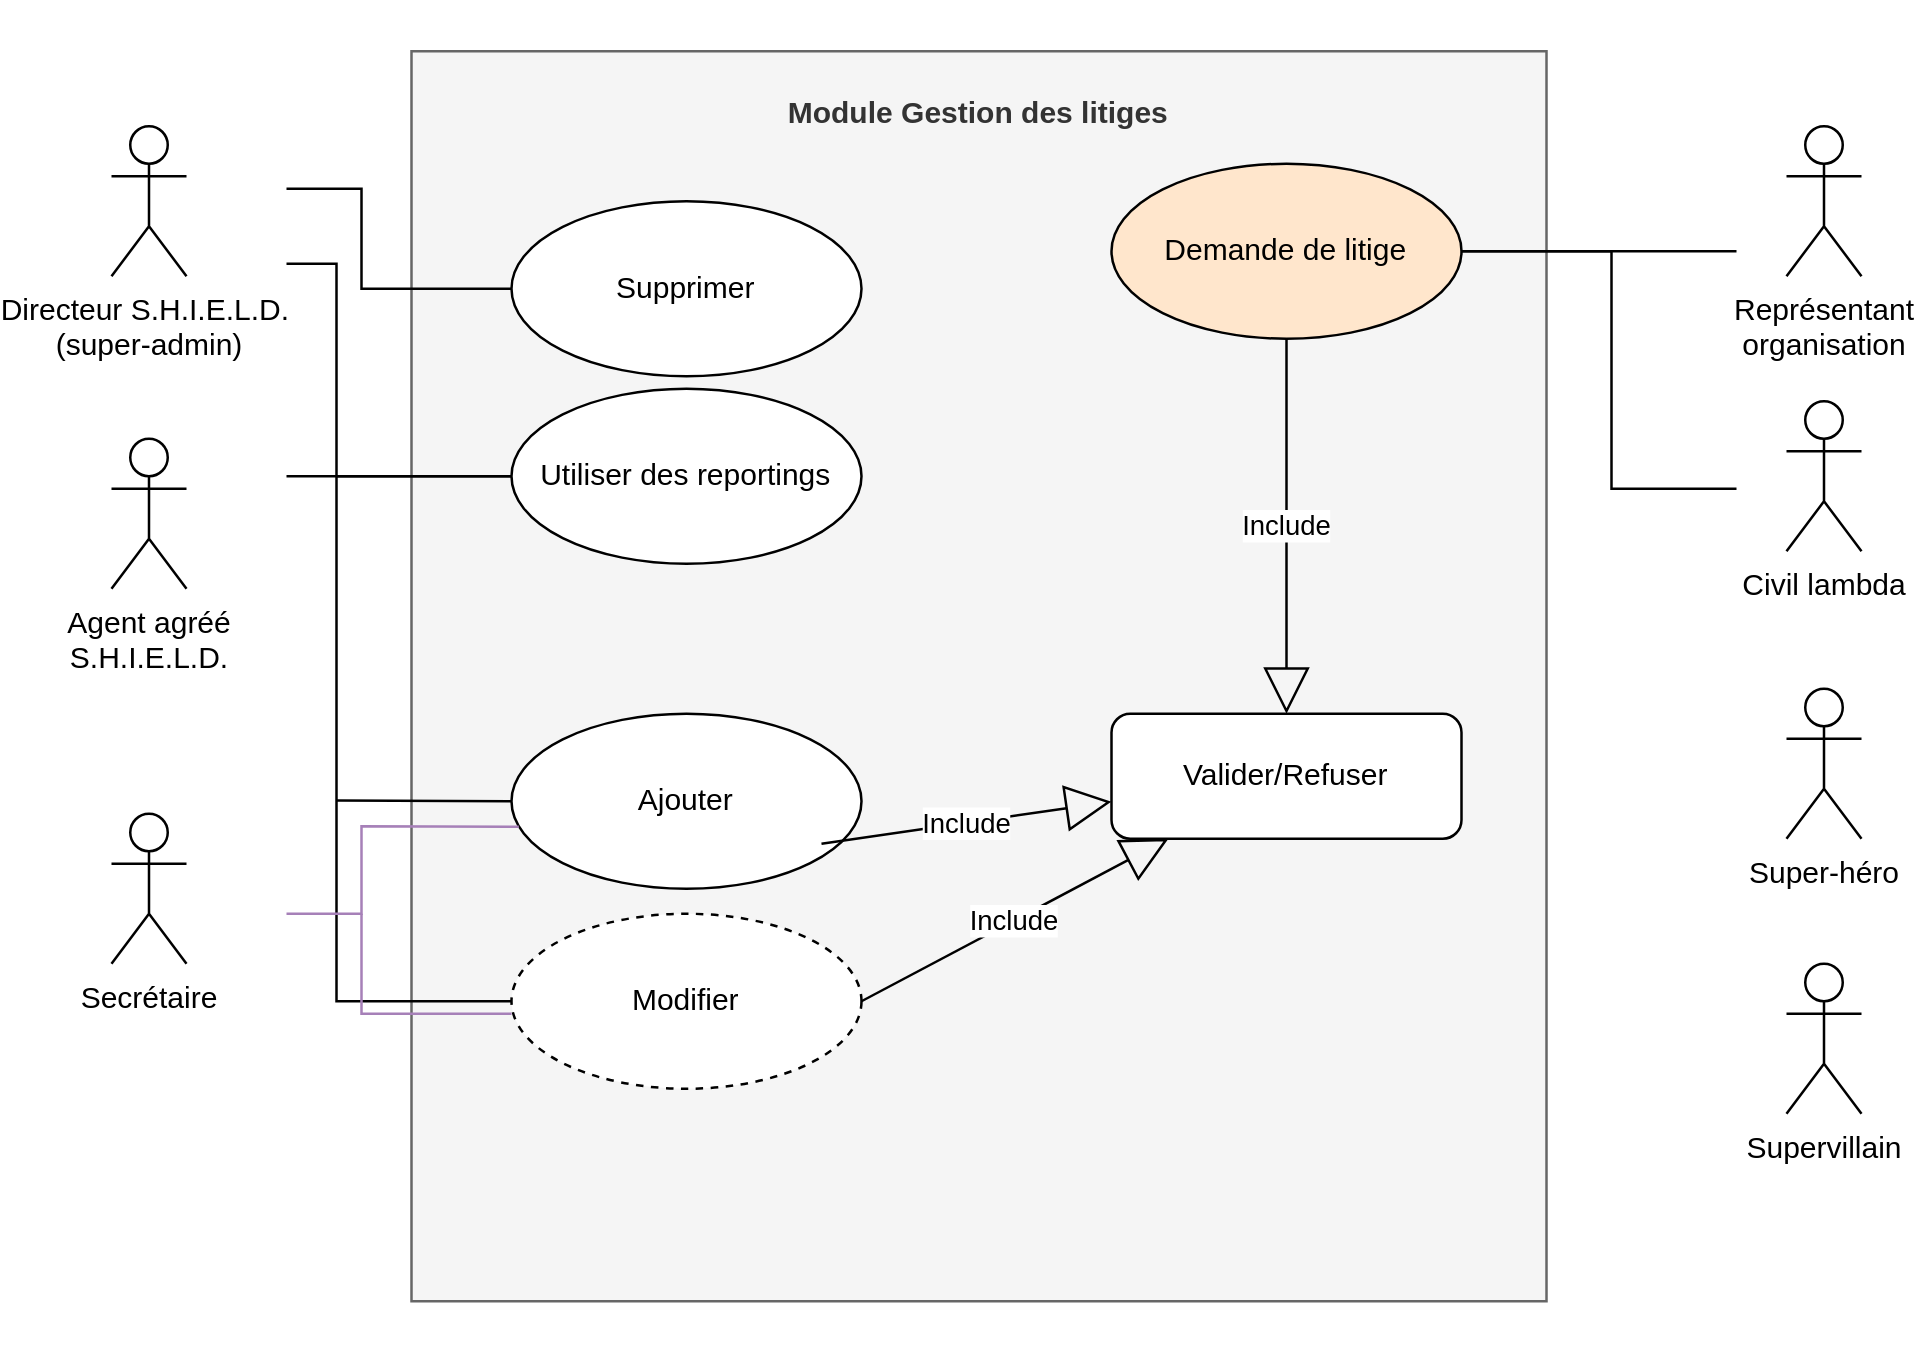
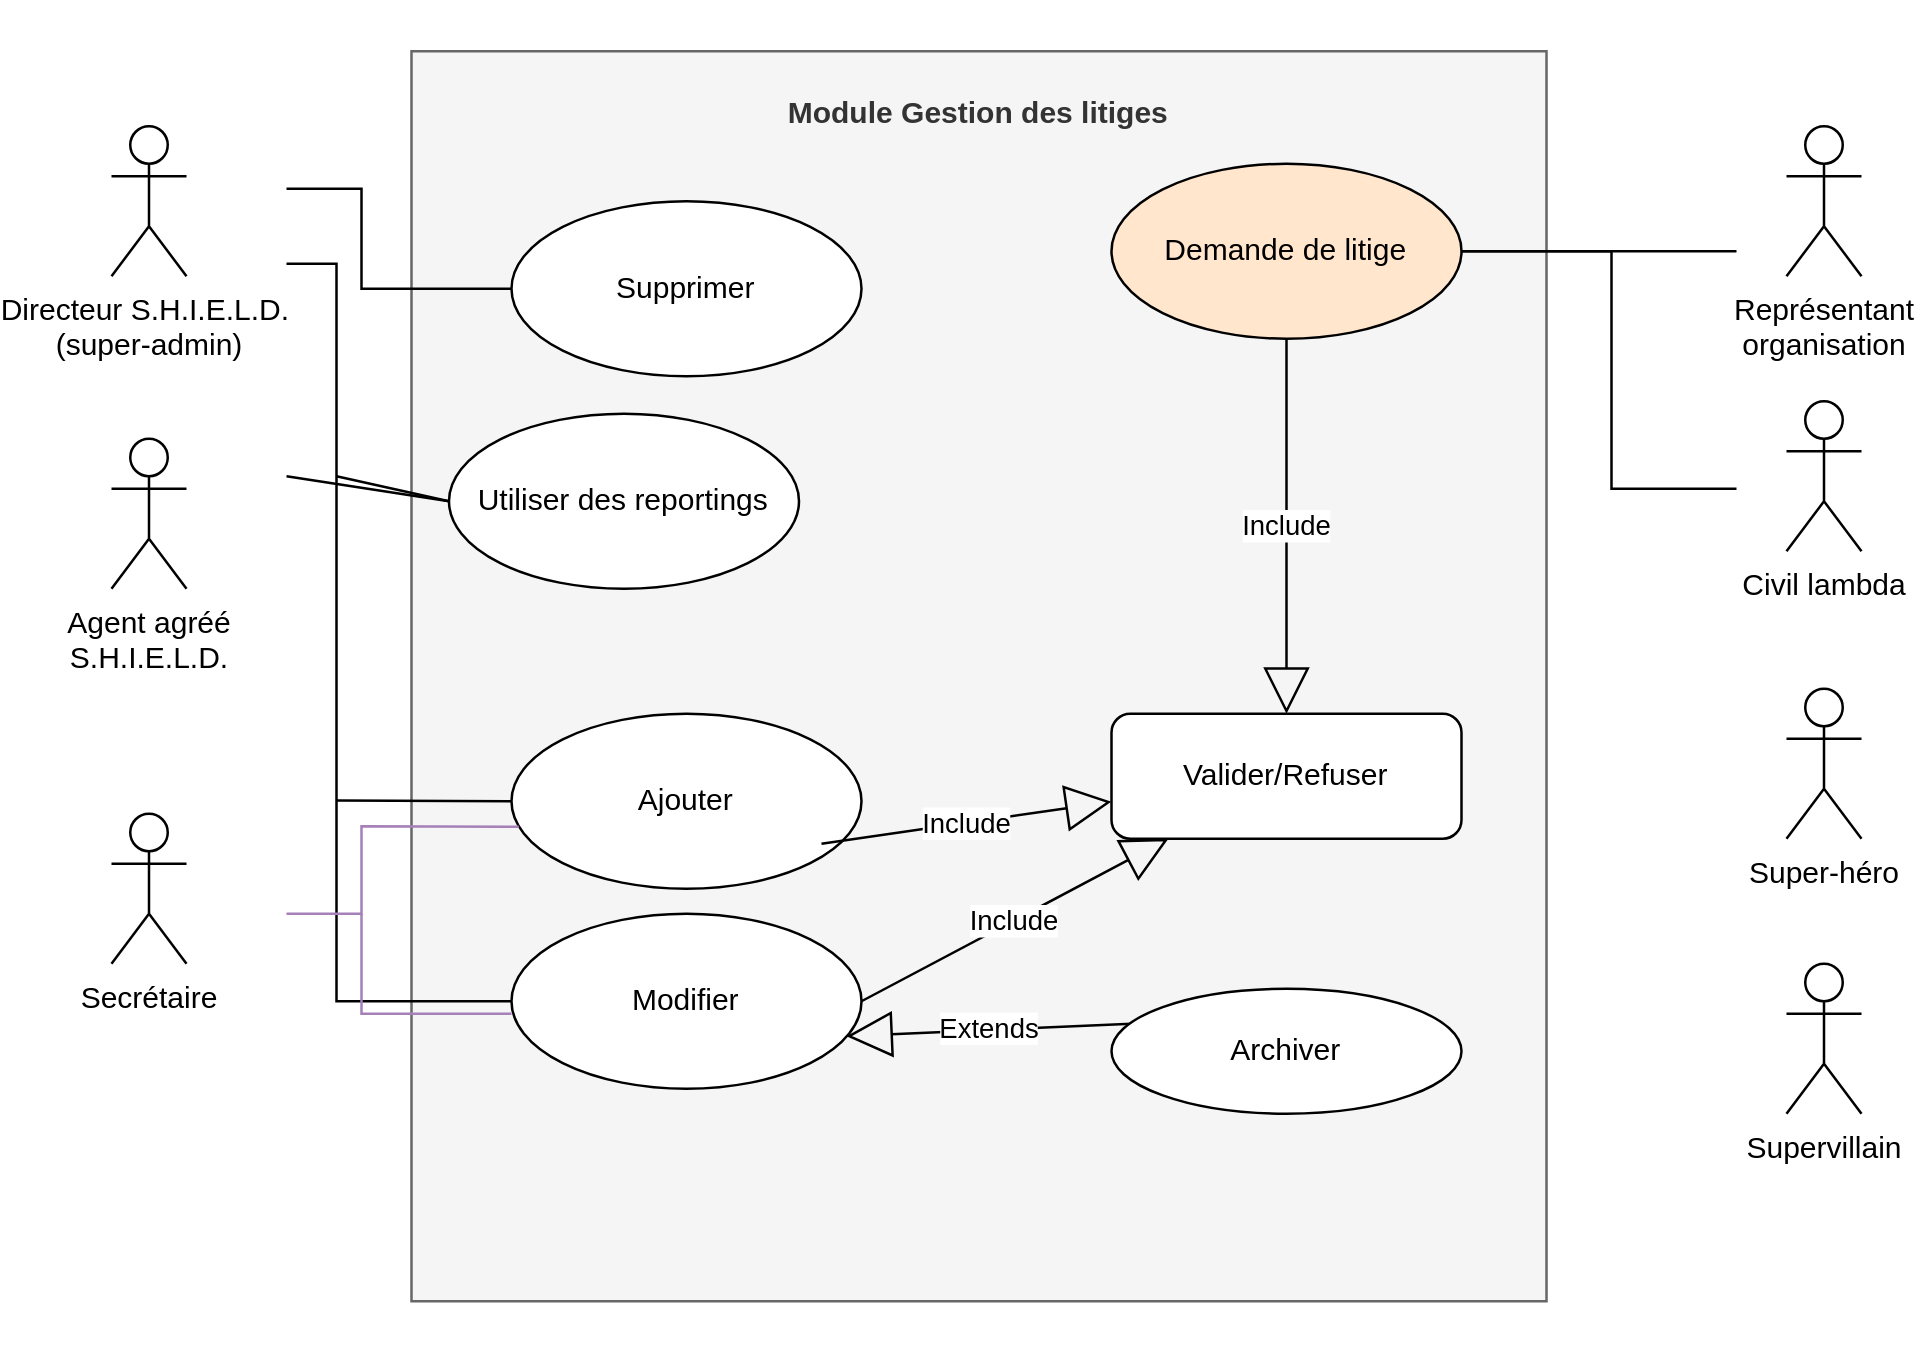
(686, 476) -> (624, 501)
(686, 1001) -> (686, 1001)
none -> (1045, 1028)
none -> (1286, 1051)
